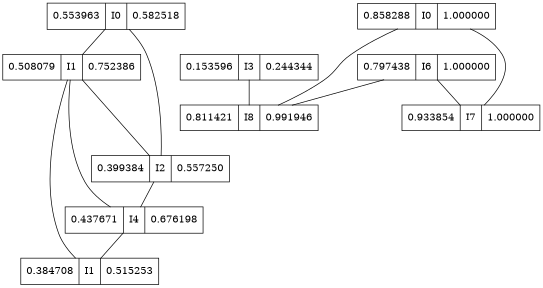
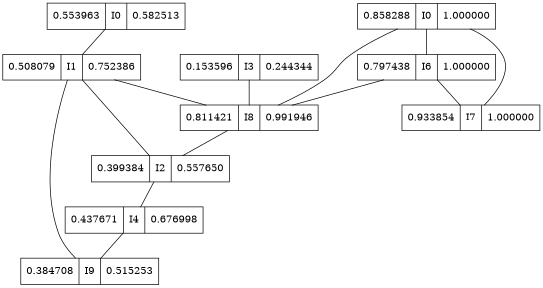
(156, 16) -> (156, 16)
none -> (427, 42)
(157, 89) -> (205, 143)
(73, 150) -> (160, 92)
(200, 168) -> (200, 168)
(174, 220) -> (174, 220)
(90, 271) -> (90, 271)
